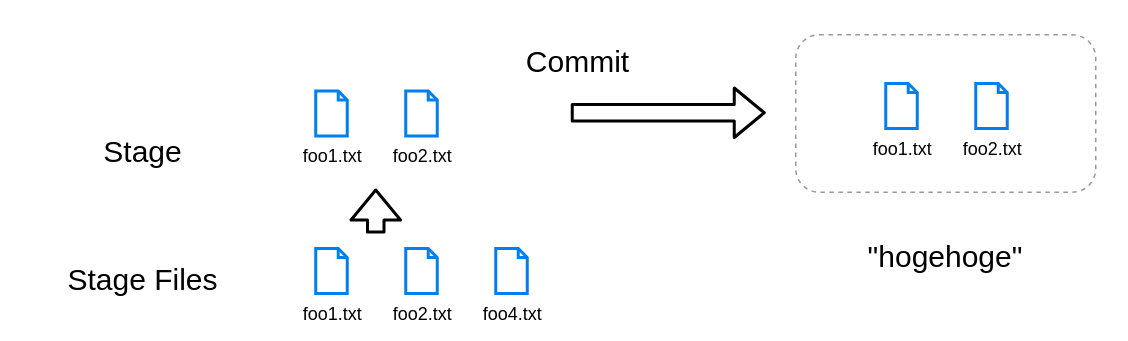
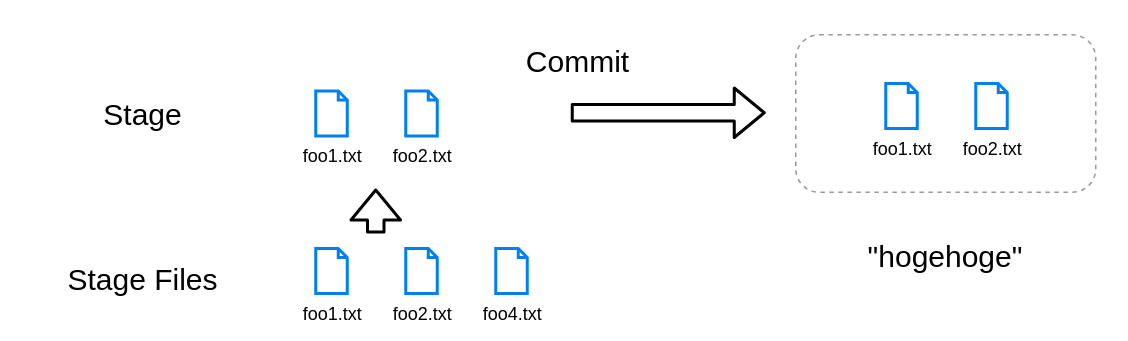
(143, 151) -> (143, 113)
